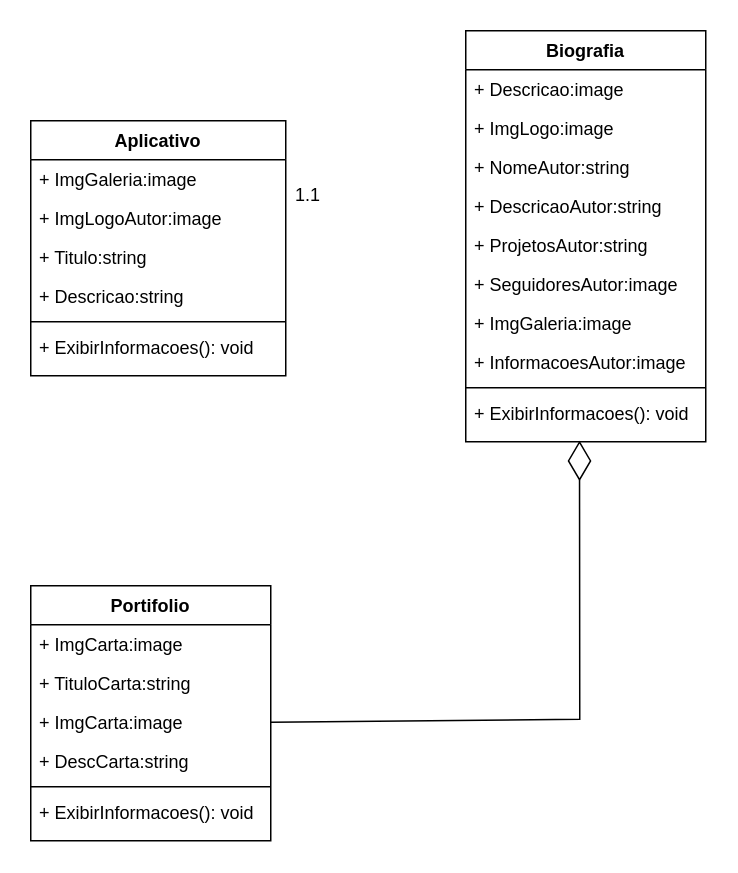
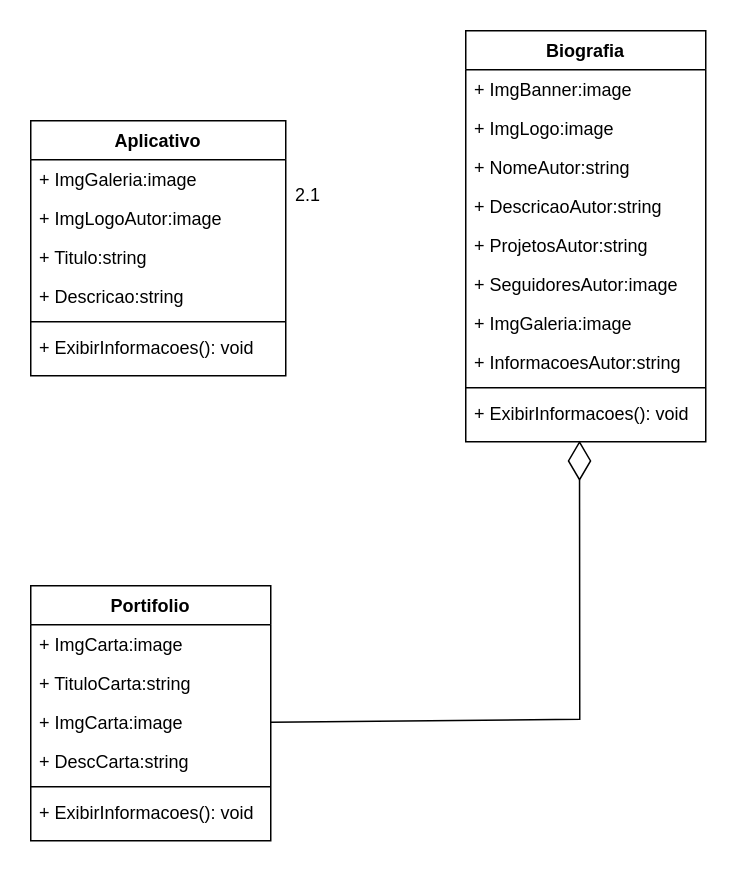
(551, 91) -> (553, 91)
(308, 196) -> (308, 196)
(587, 375) -> (587, 375)
